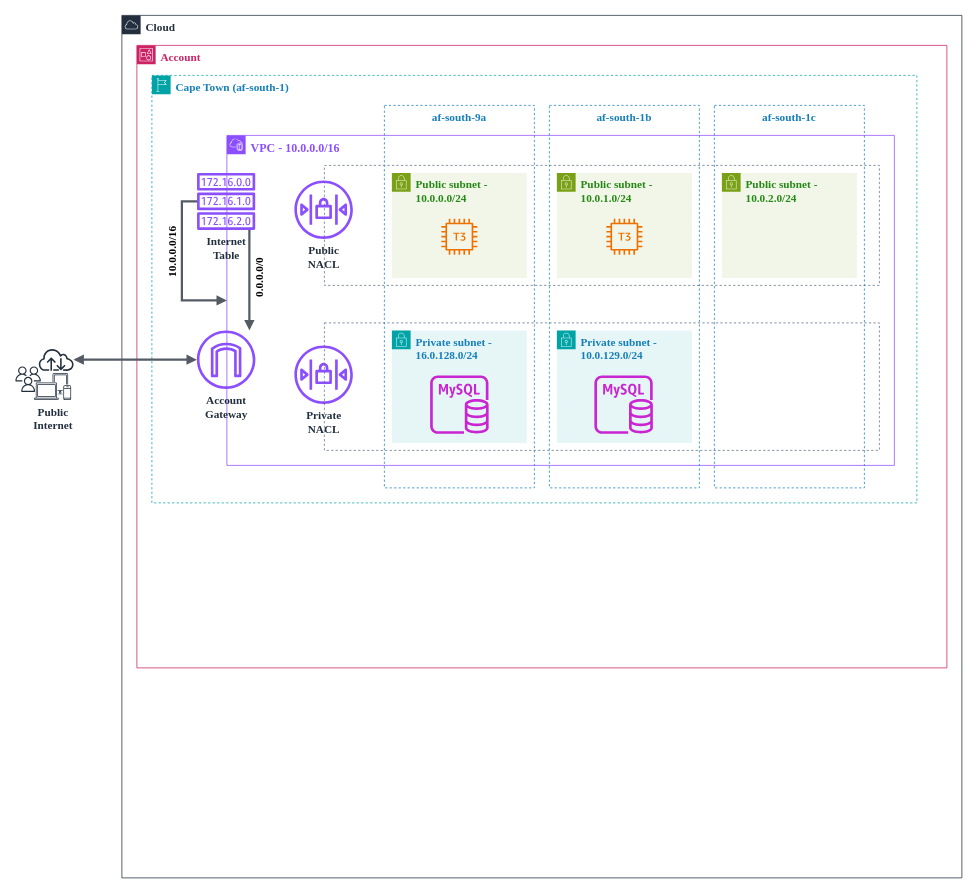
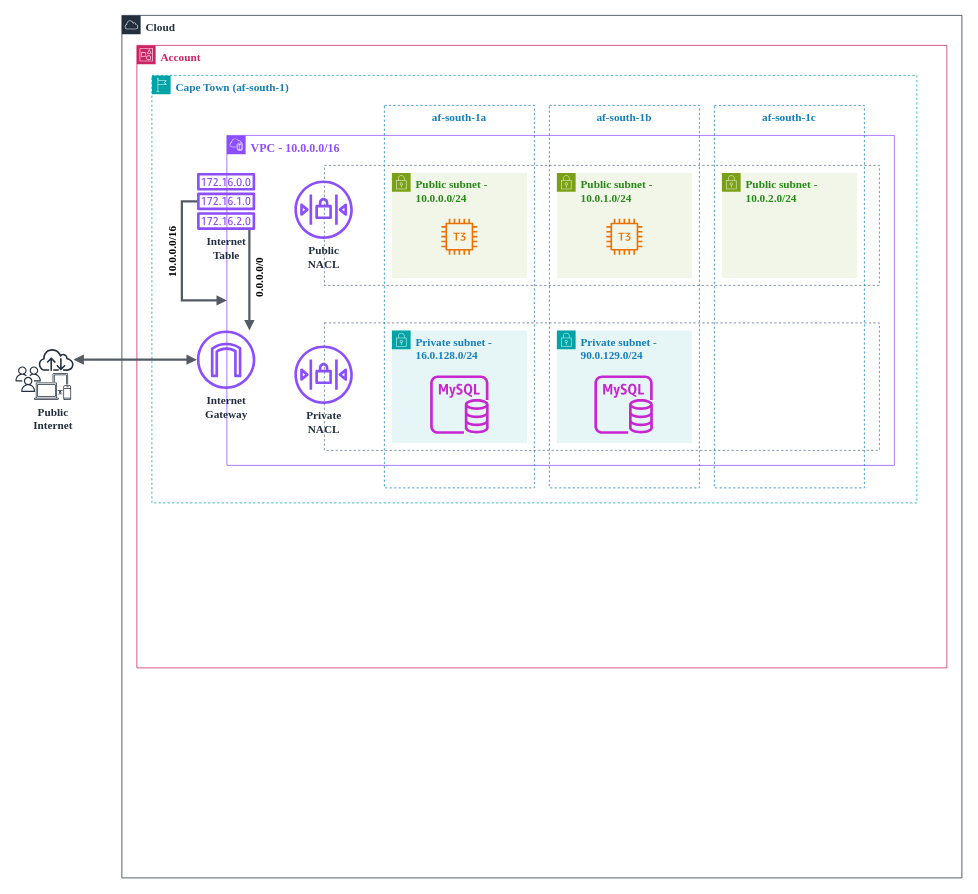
(459, 117) -> (459, 117)
(636, 349) -> (636, 349)
(227, 408) -> (227, 408)
